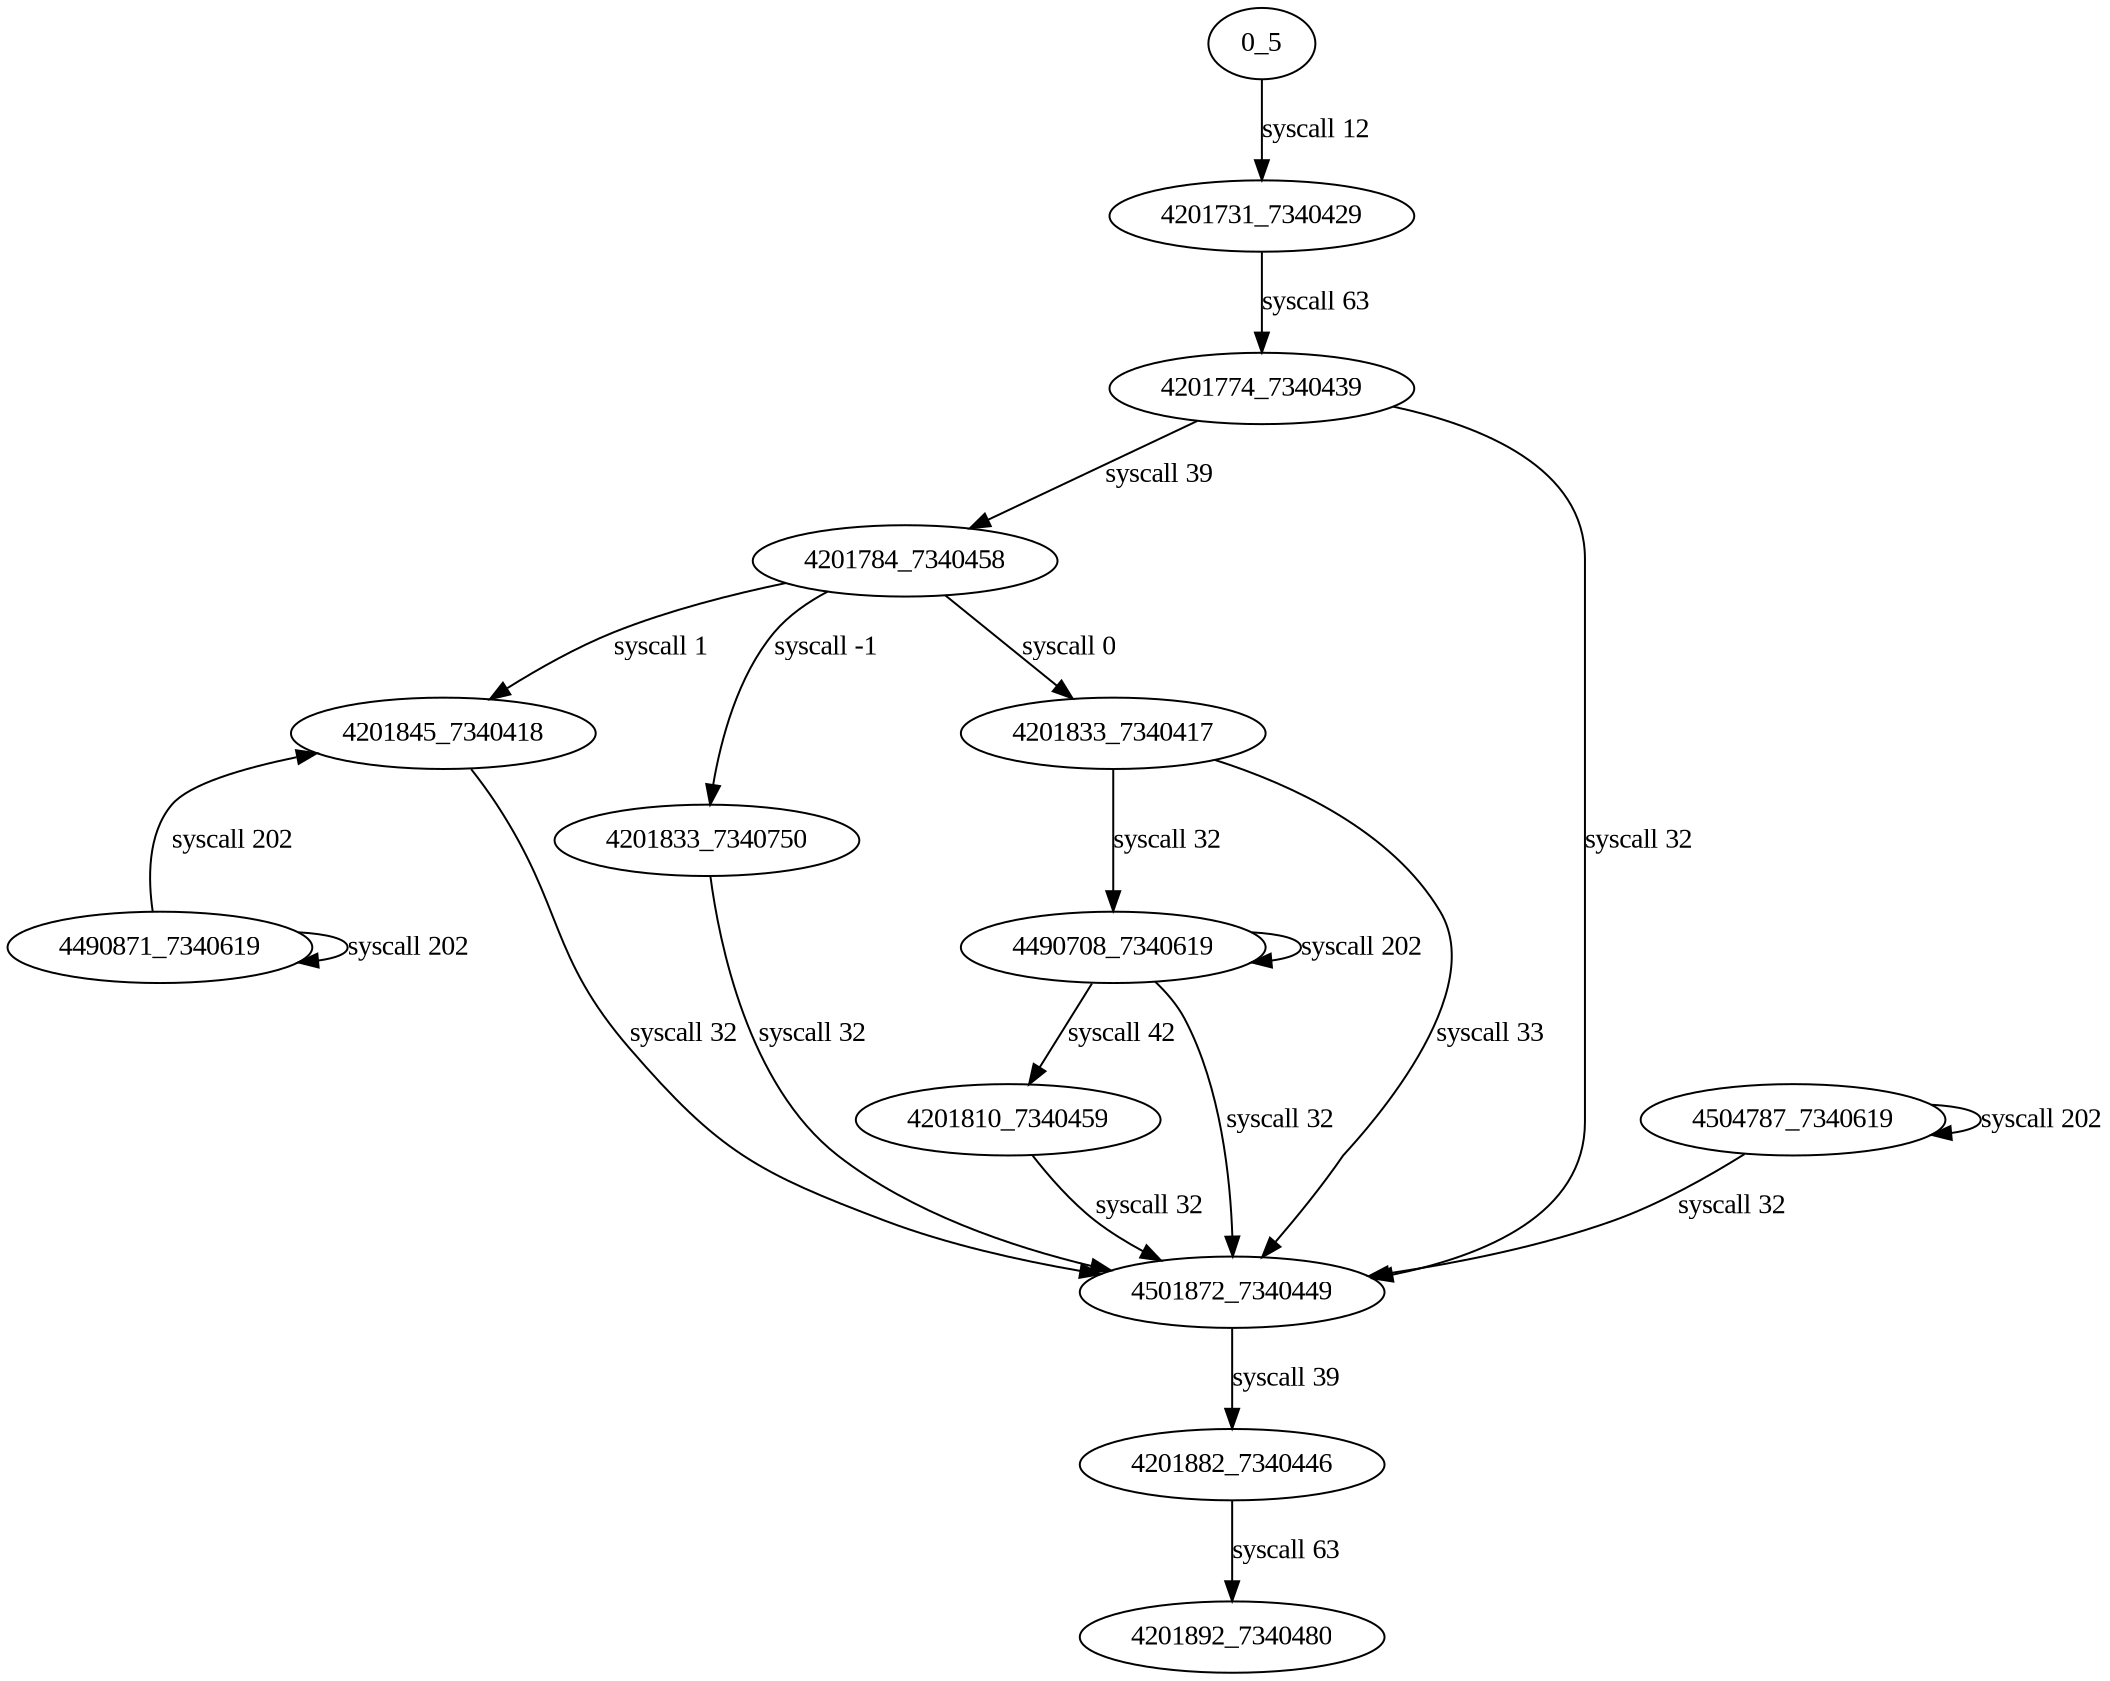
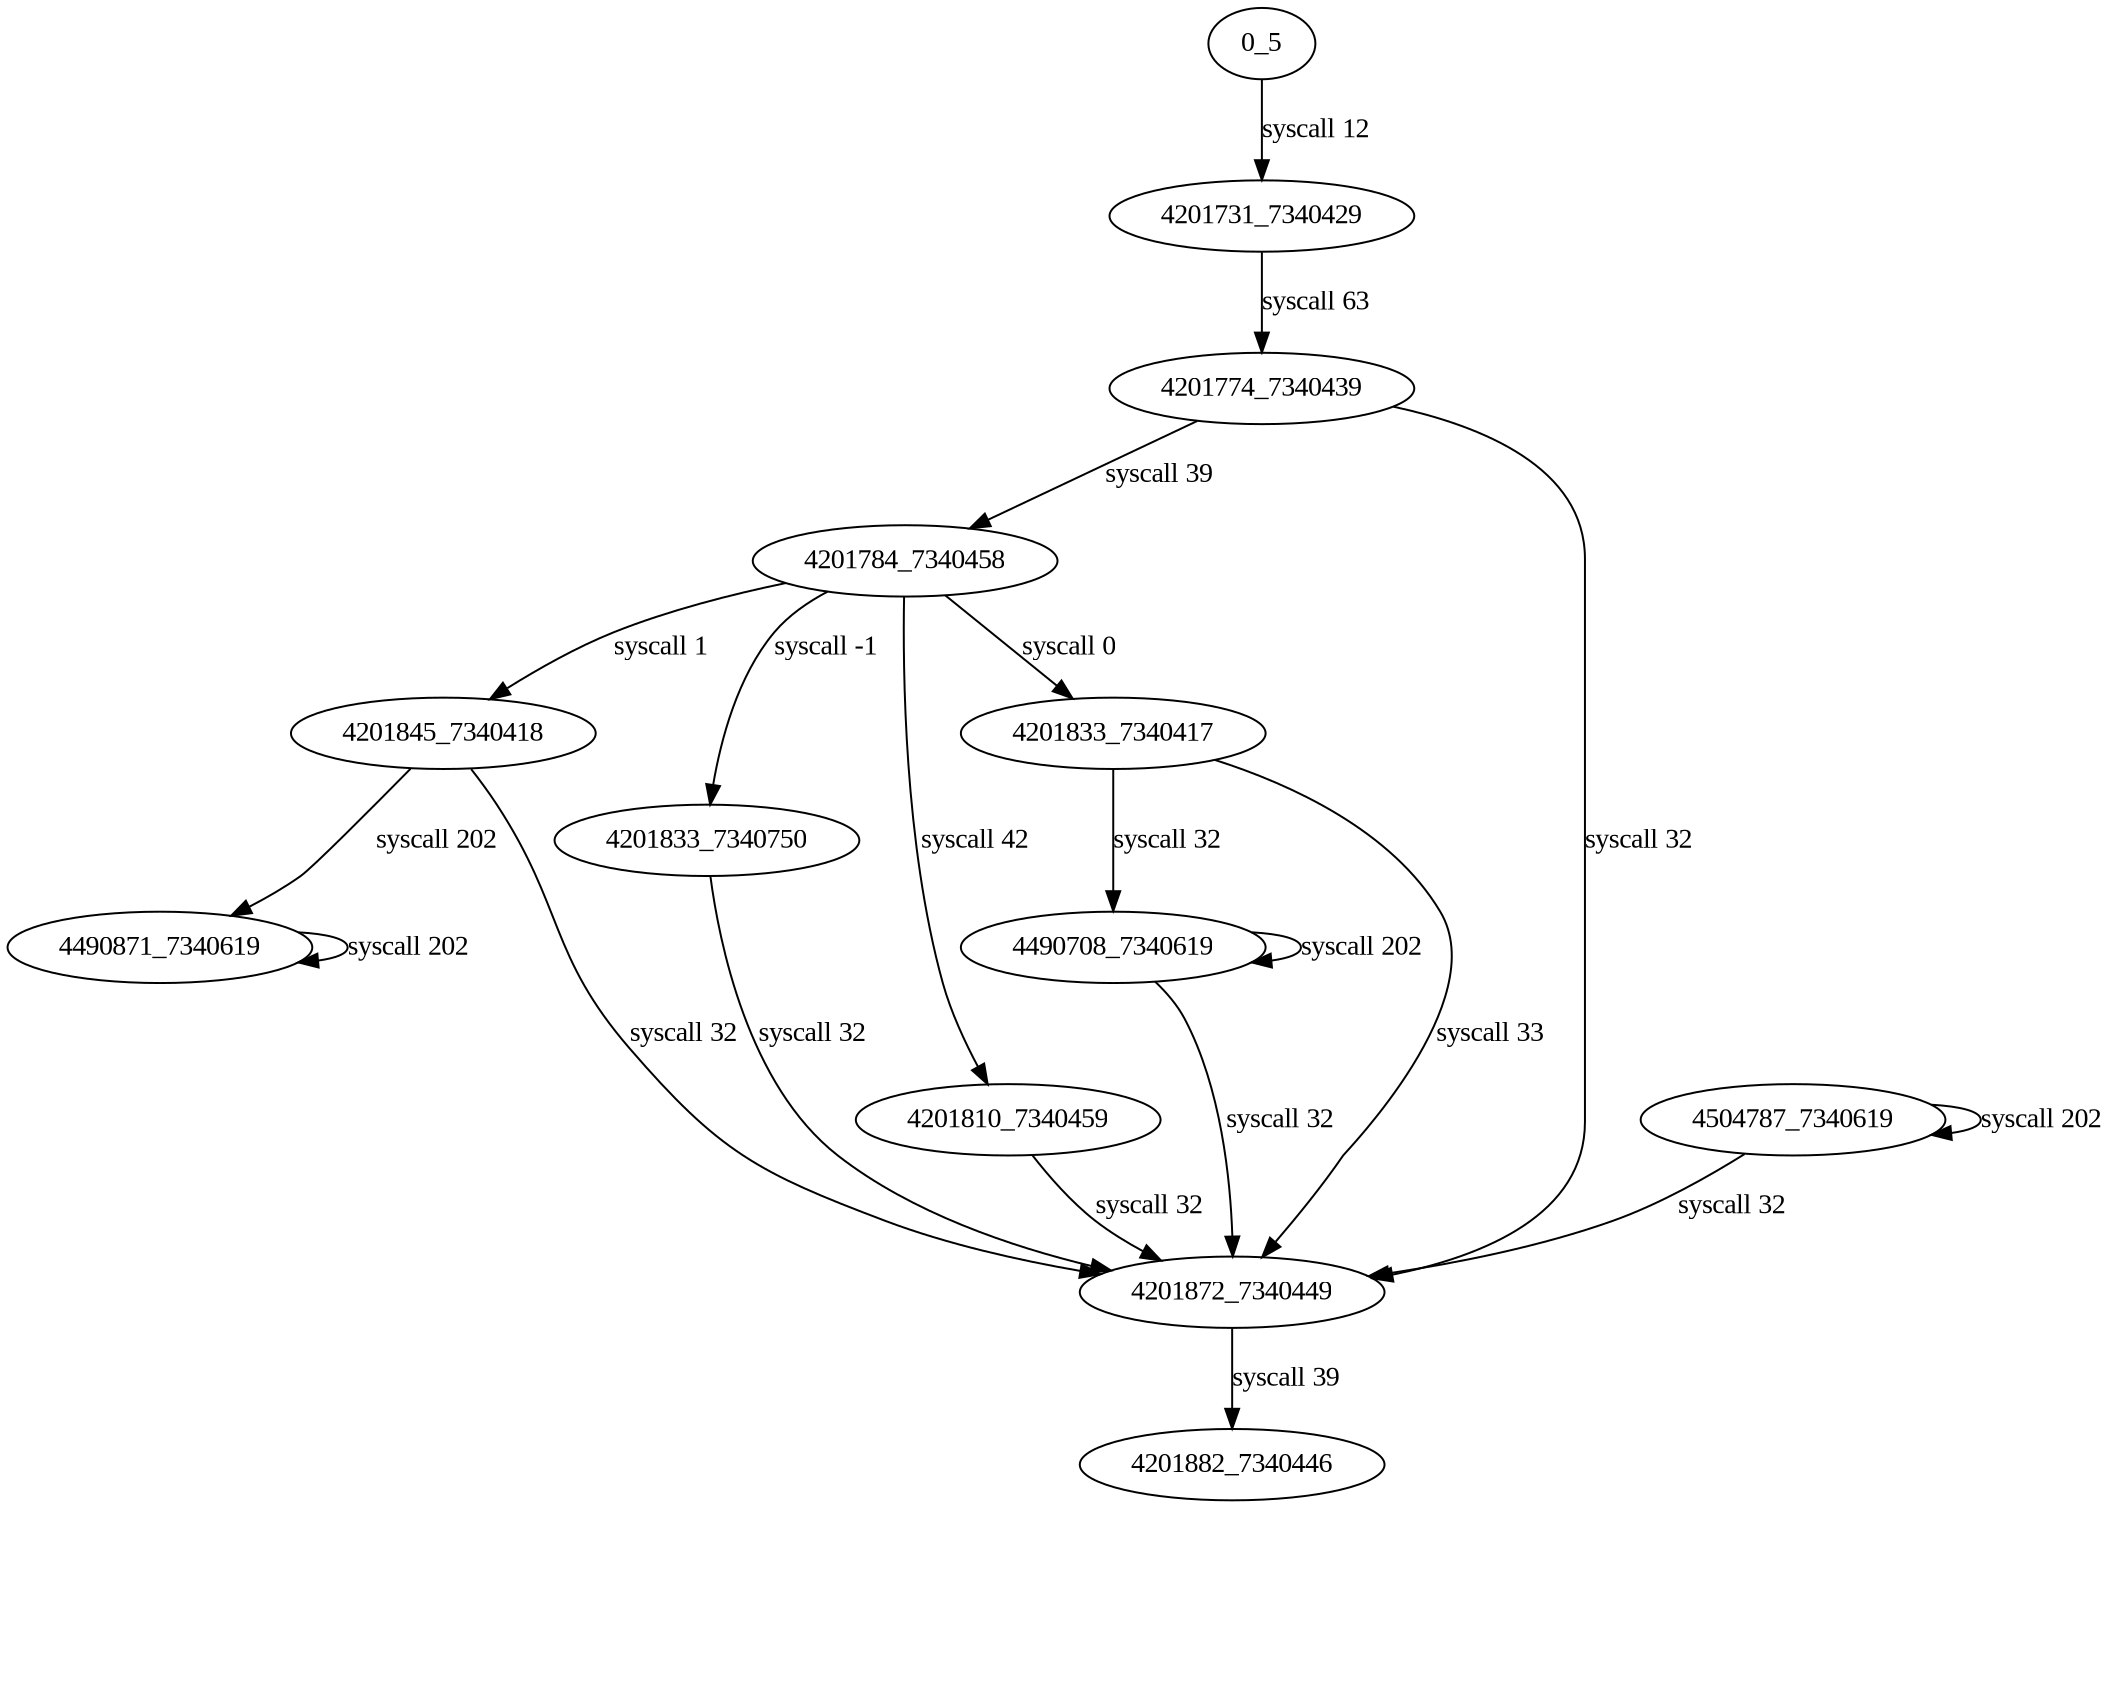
(180, 797) -> (335, 844)
(1066, 1025) -> (915, 837)
(1232, 1292) -> (1232, 1292)
(1232, 1637) -> none
